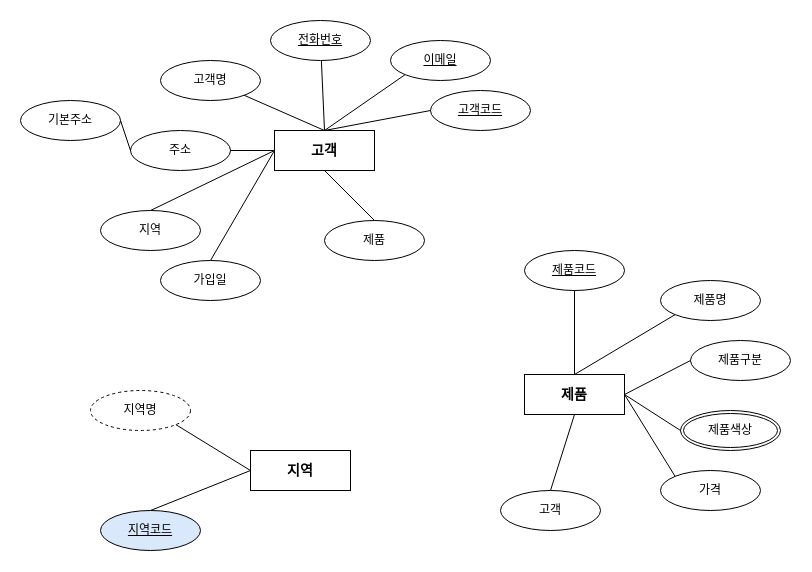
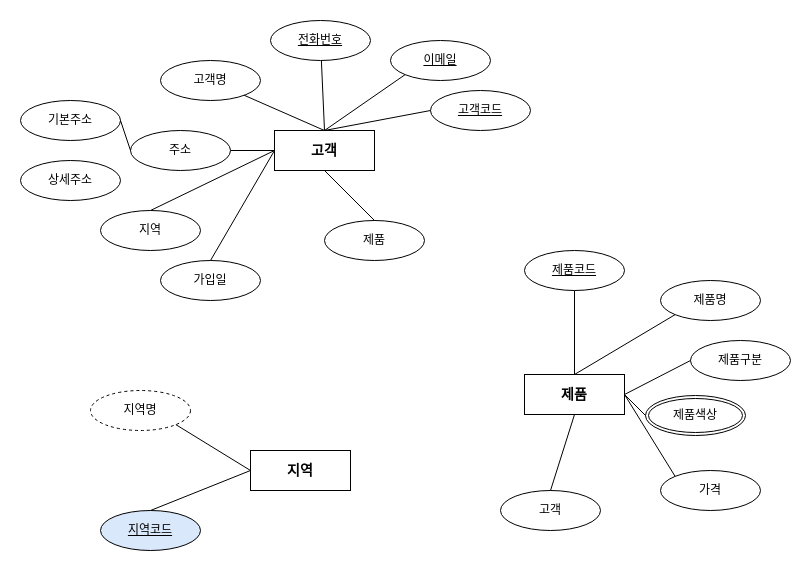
none -> (71, 181)
(731, 431) -> (696, 416)
